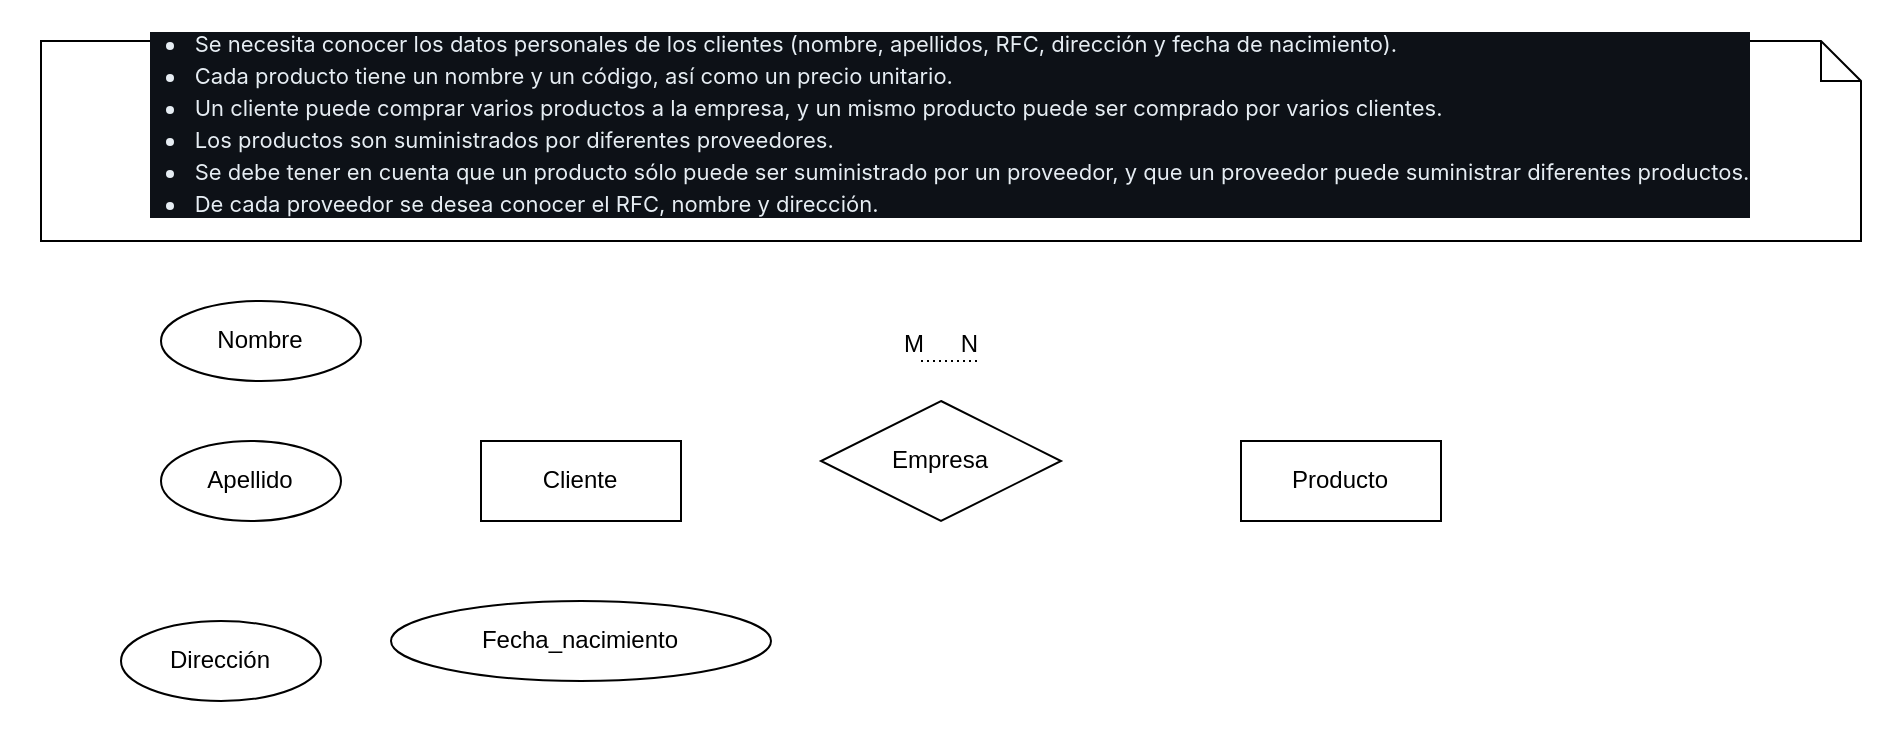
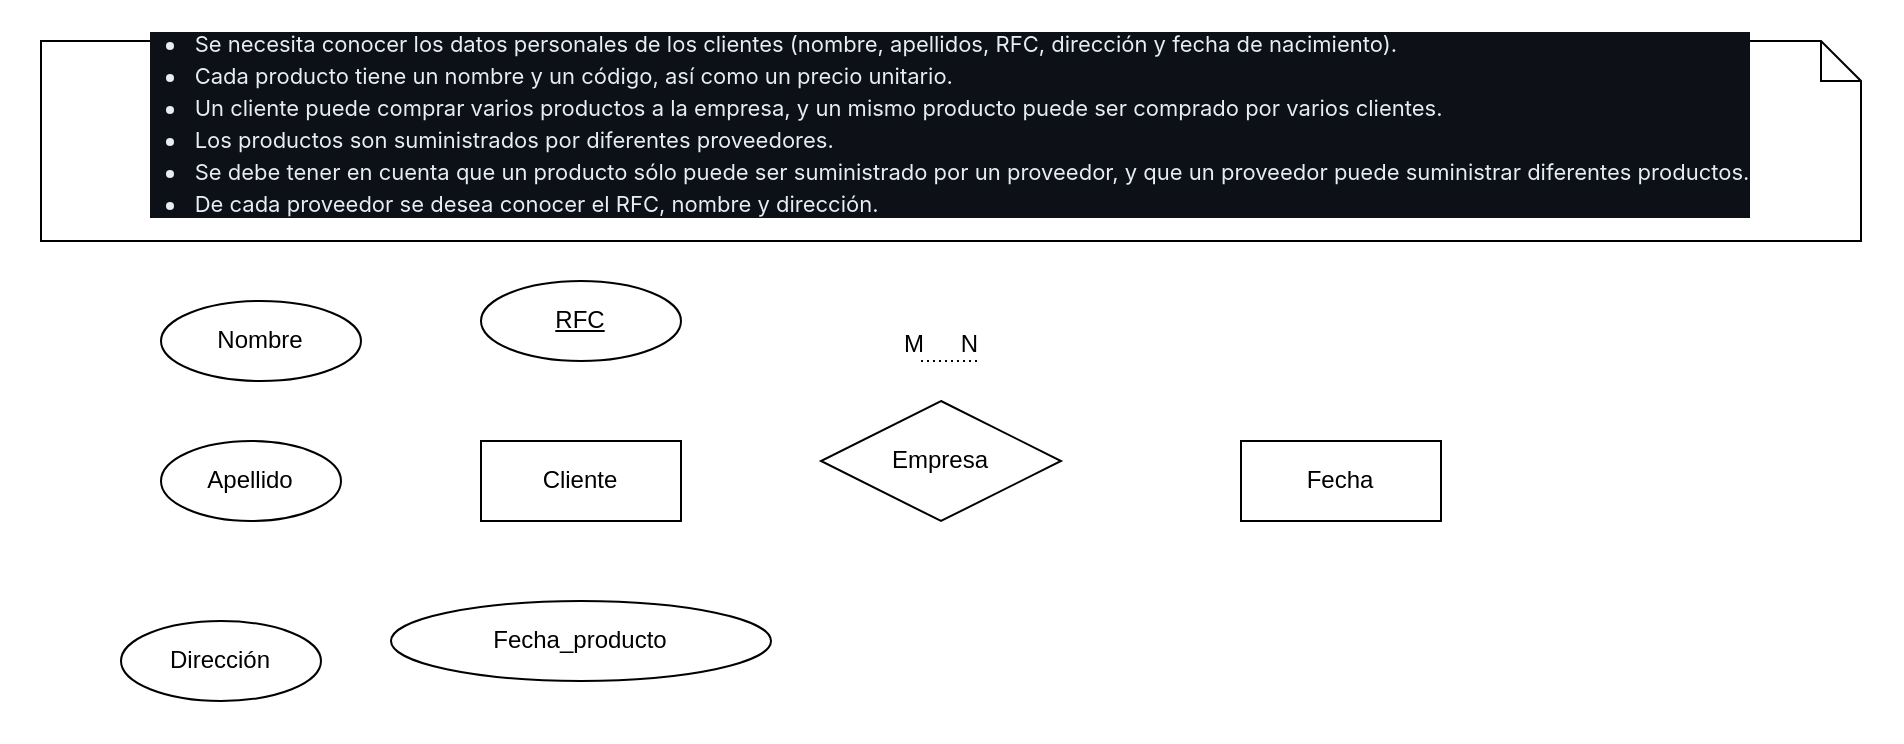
none -> (581, 321)
(1341, 481) -> (1341, 481)
(581, 641) -> (581, 641)
